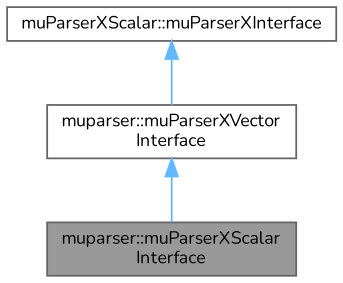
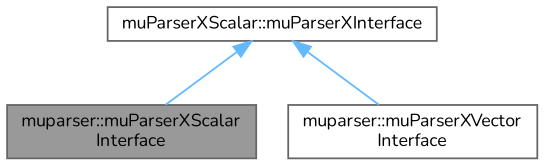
(172, 200) -> (201, 78)
